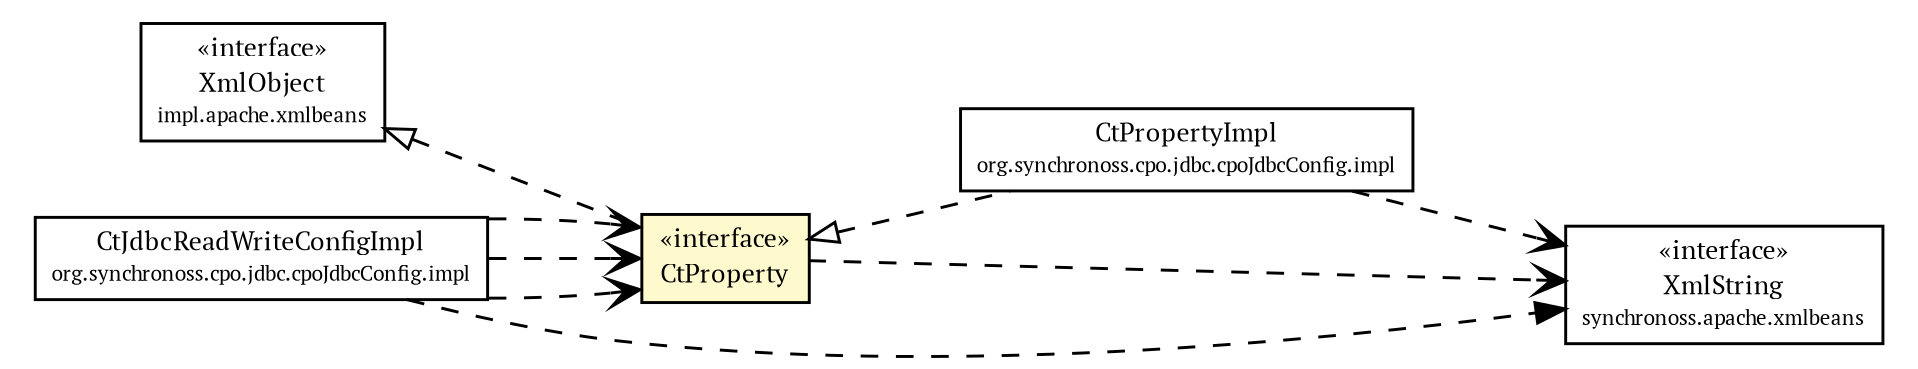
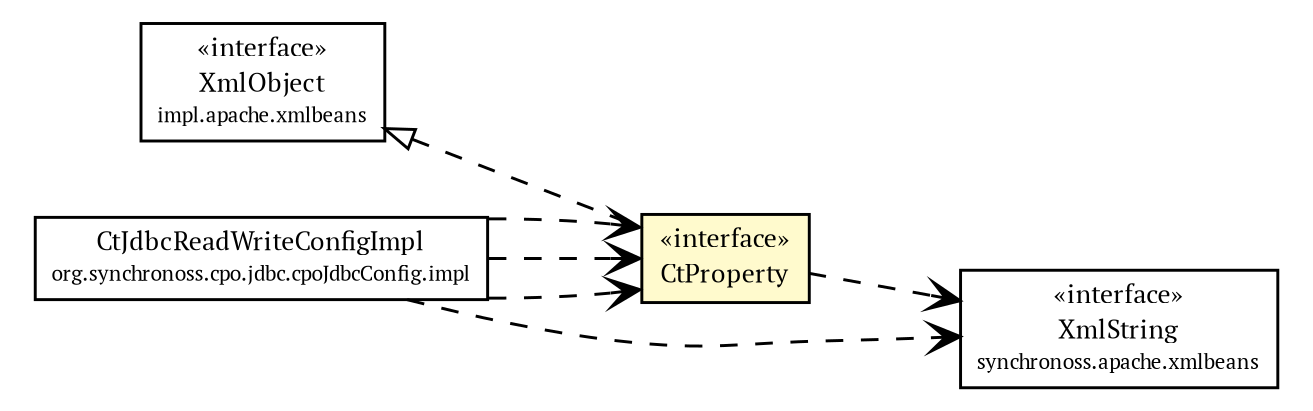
(1187, 150) -> none
(970, 356) -> (667, 345)
